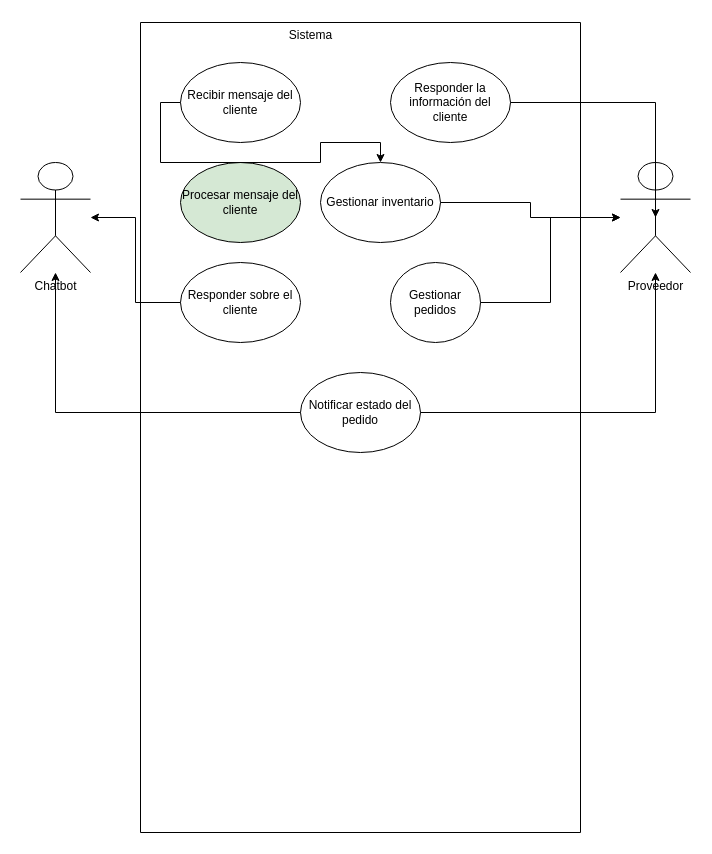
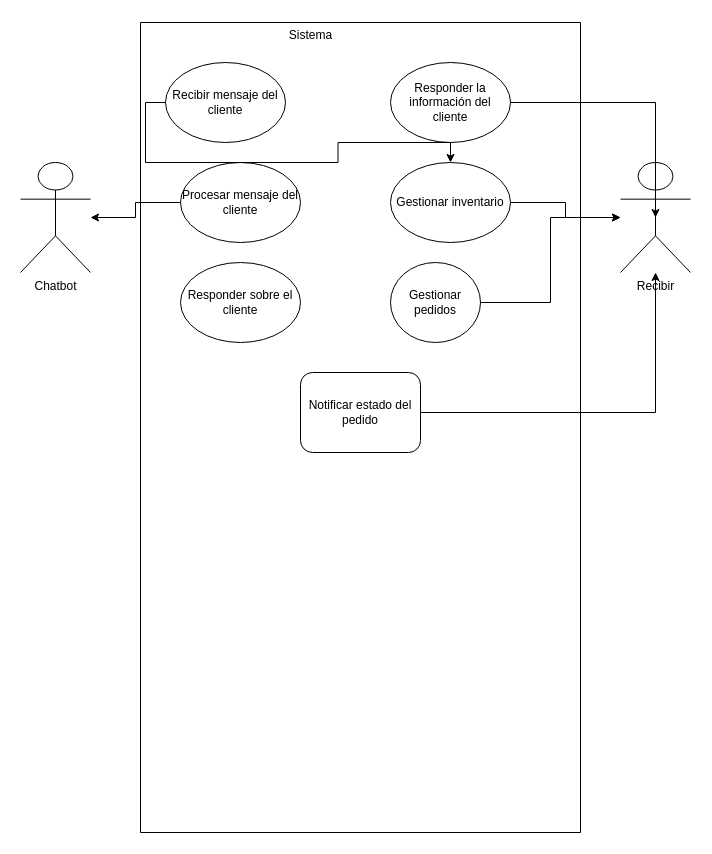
(241, 103) -> (226, 103)
none -> (152, 203)
(241, 203) -> (241, 203)
(381, 203) -> (451, 203)
(136, 283) -> none
(656, 287) -> (656, 287)
(112, 413) -> none
(361, 413) -> (361, 413)
